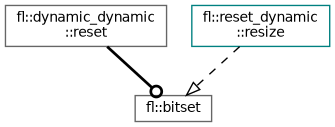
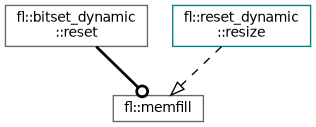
(86, 26) -> (76, 26)
(173, 109) -> (158, 109)
